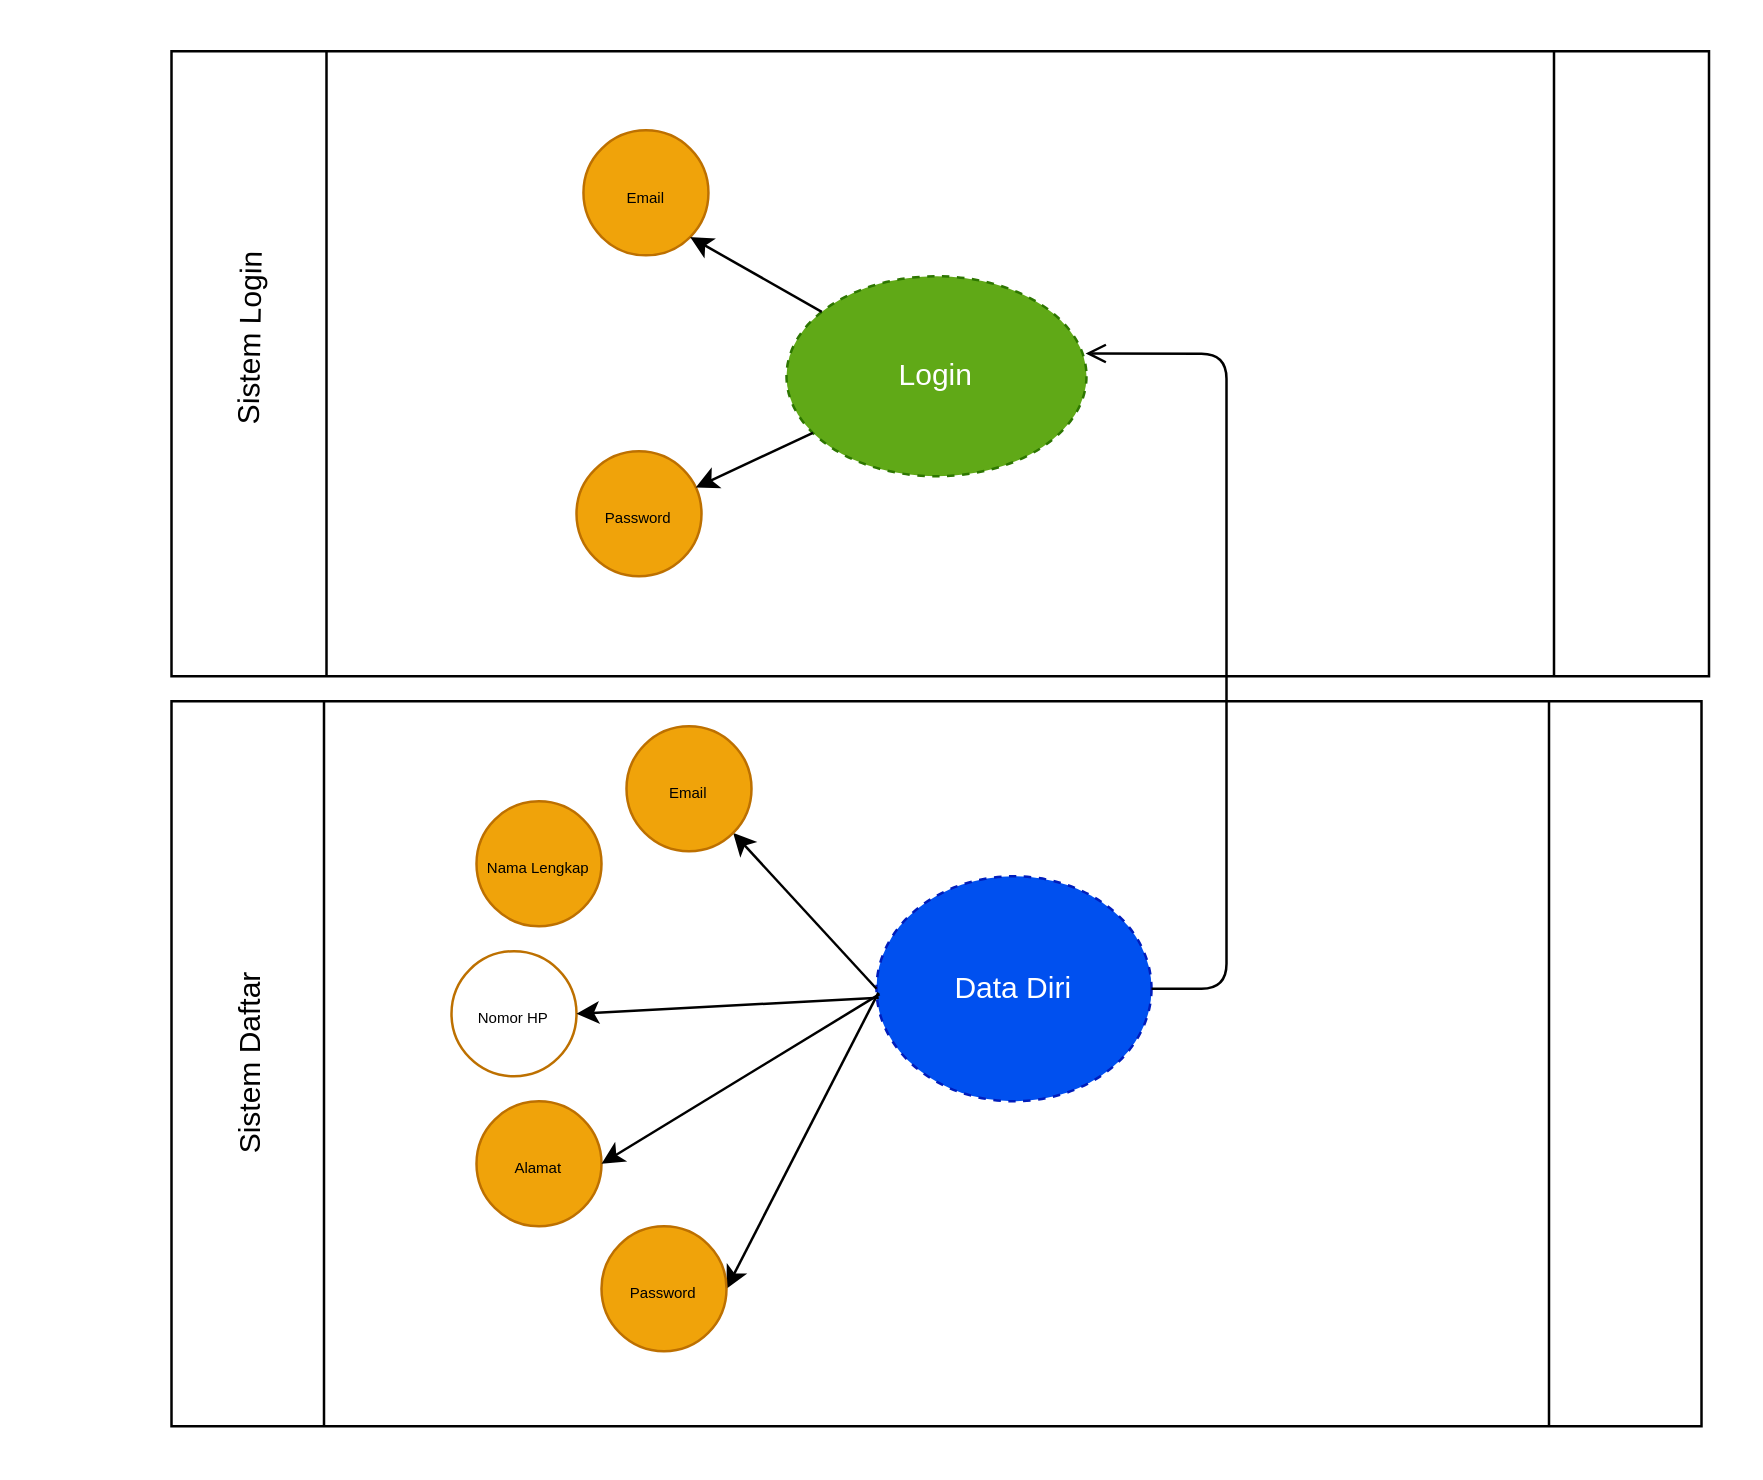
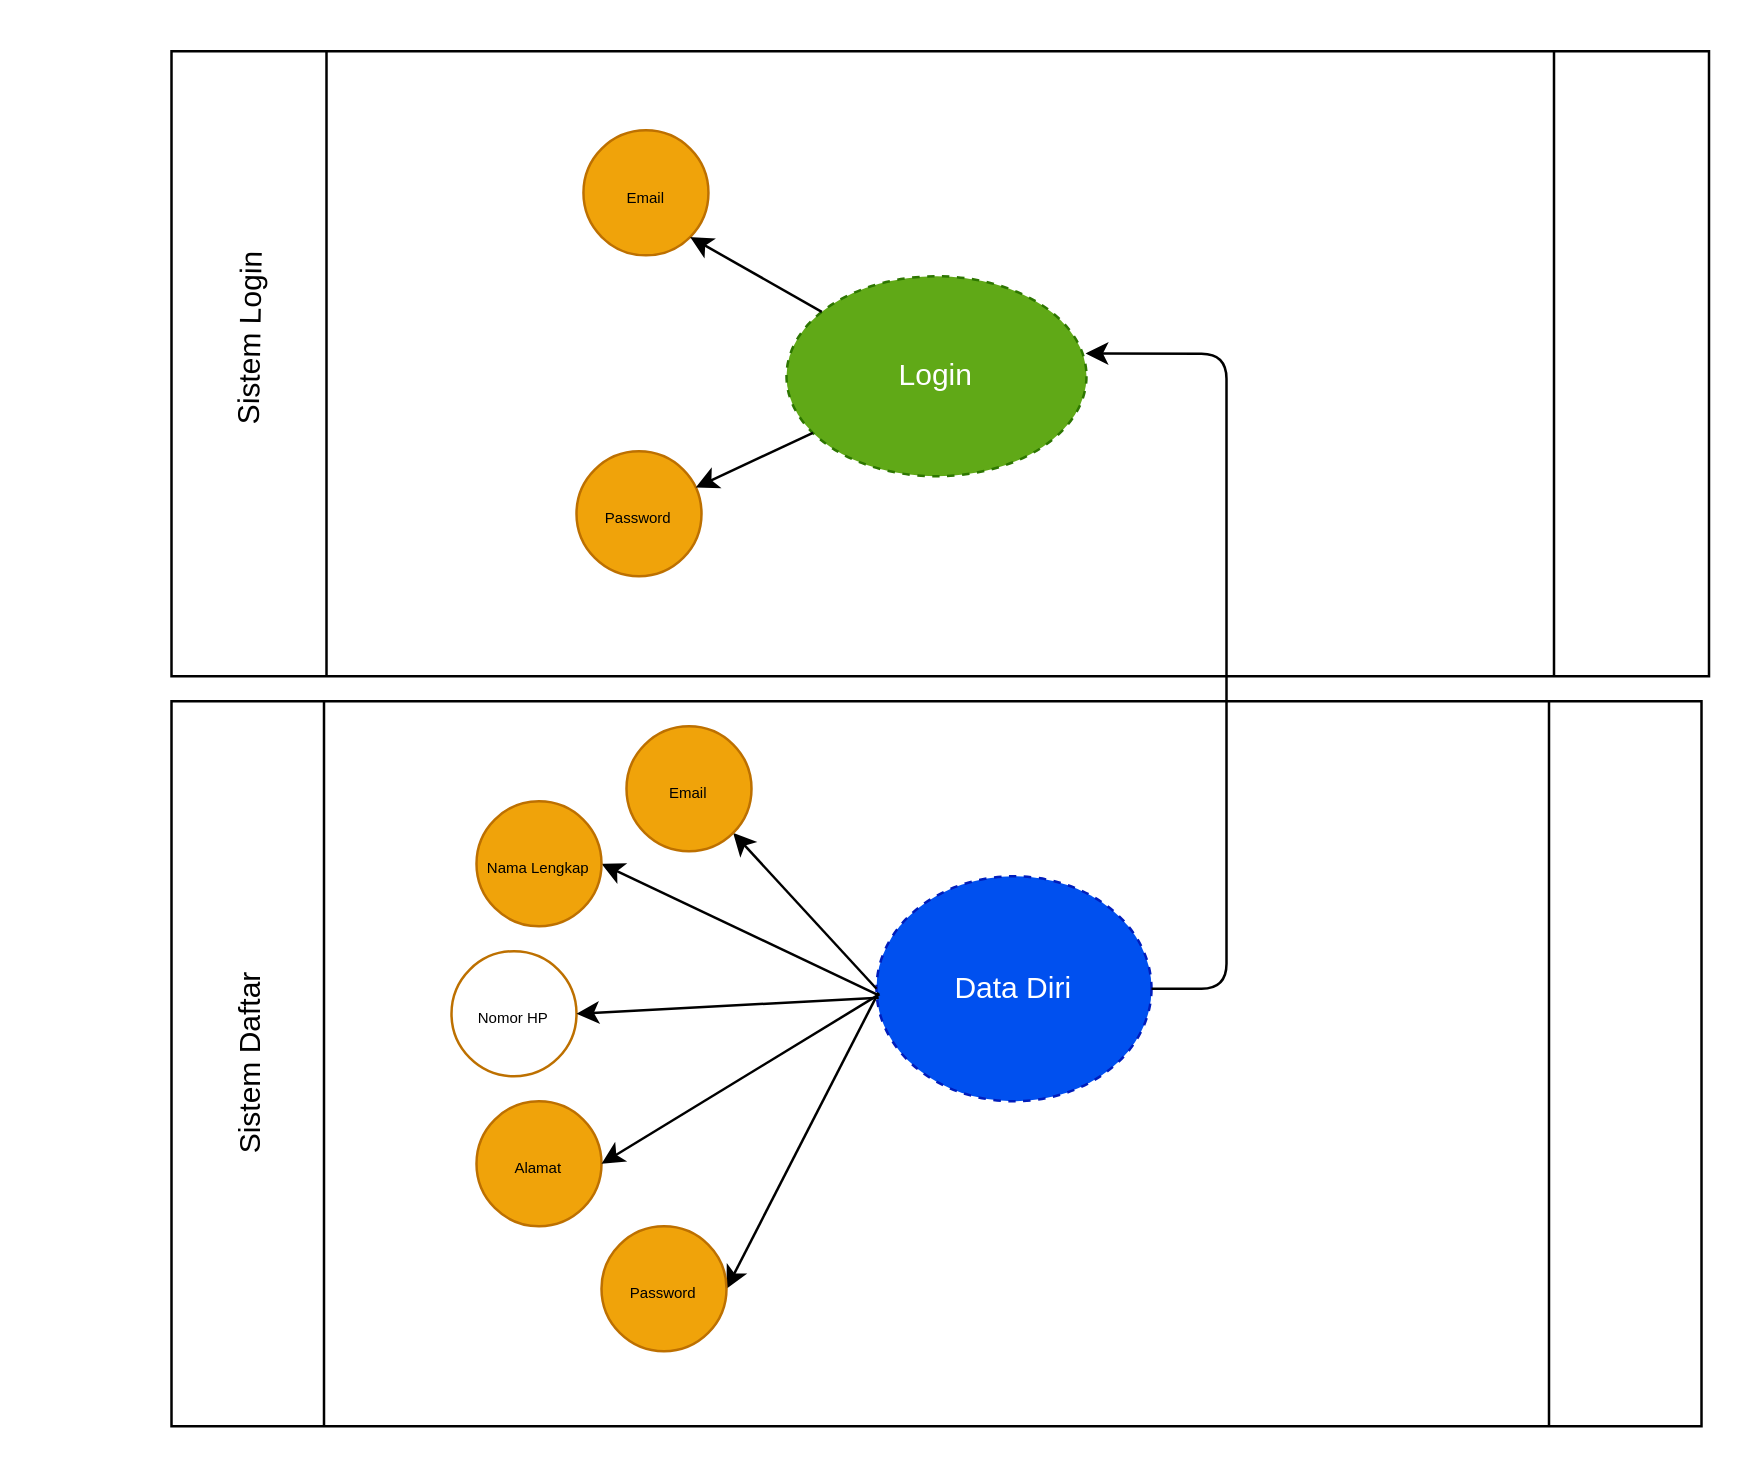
(1099, 353) -> (1103, 353)
none -> (744, 932)
